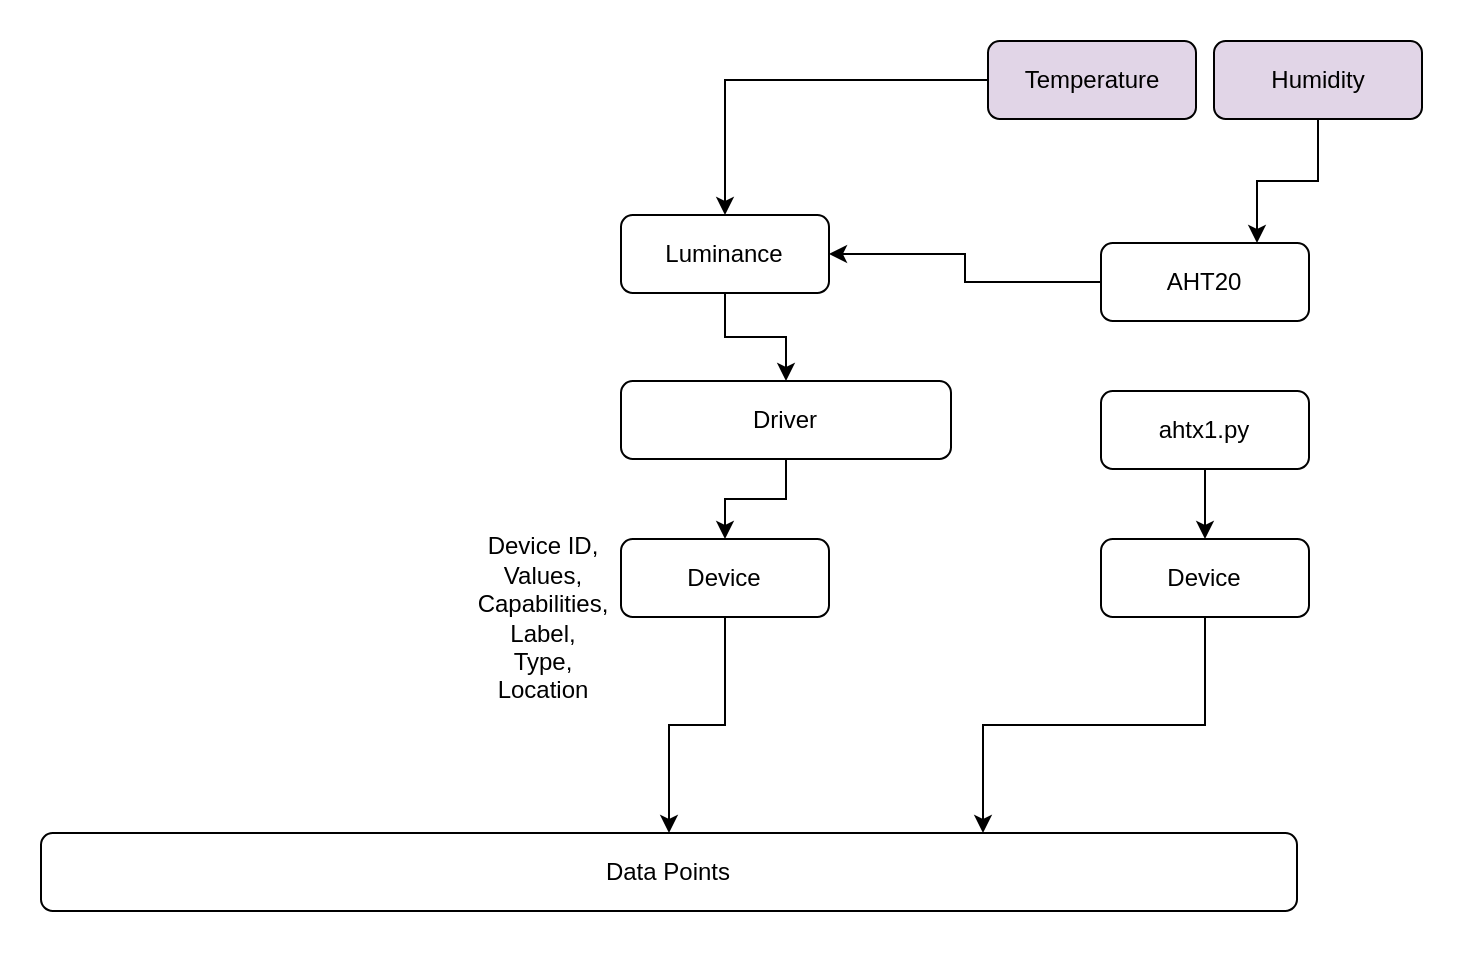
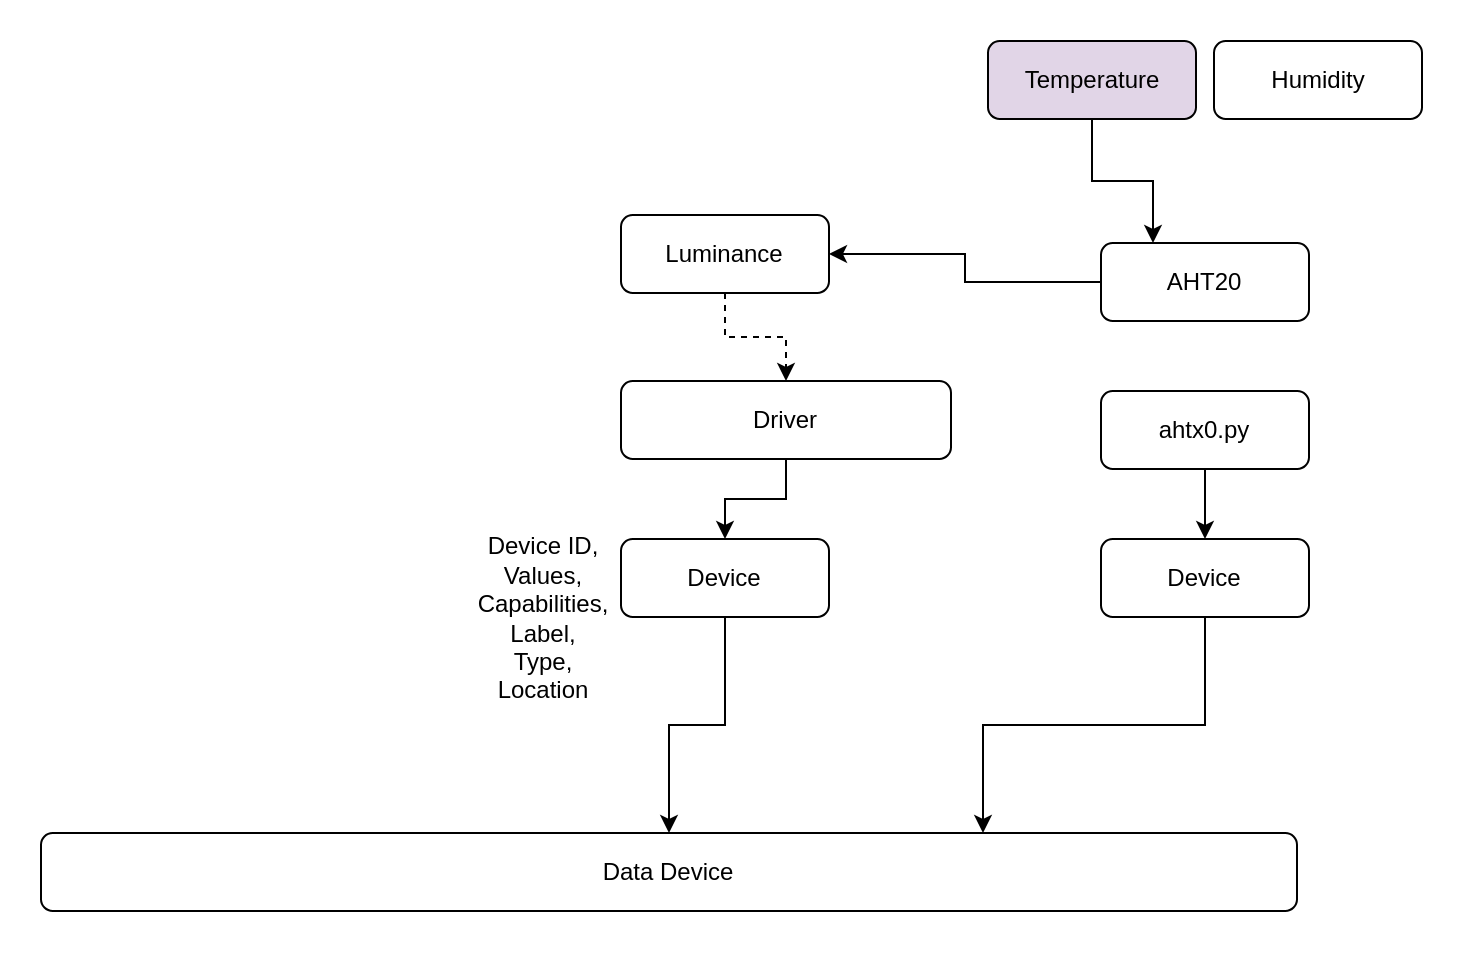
(796, 80) -> (1116, 181)
(1318, 80) -> (1318, 80)
(1294, 181) -> none
(749, 337) -> (749, 337)
(1205, 431) -> (1205, 431)
(669, 873) -> (669, 873)
